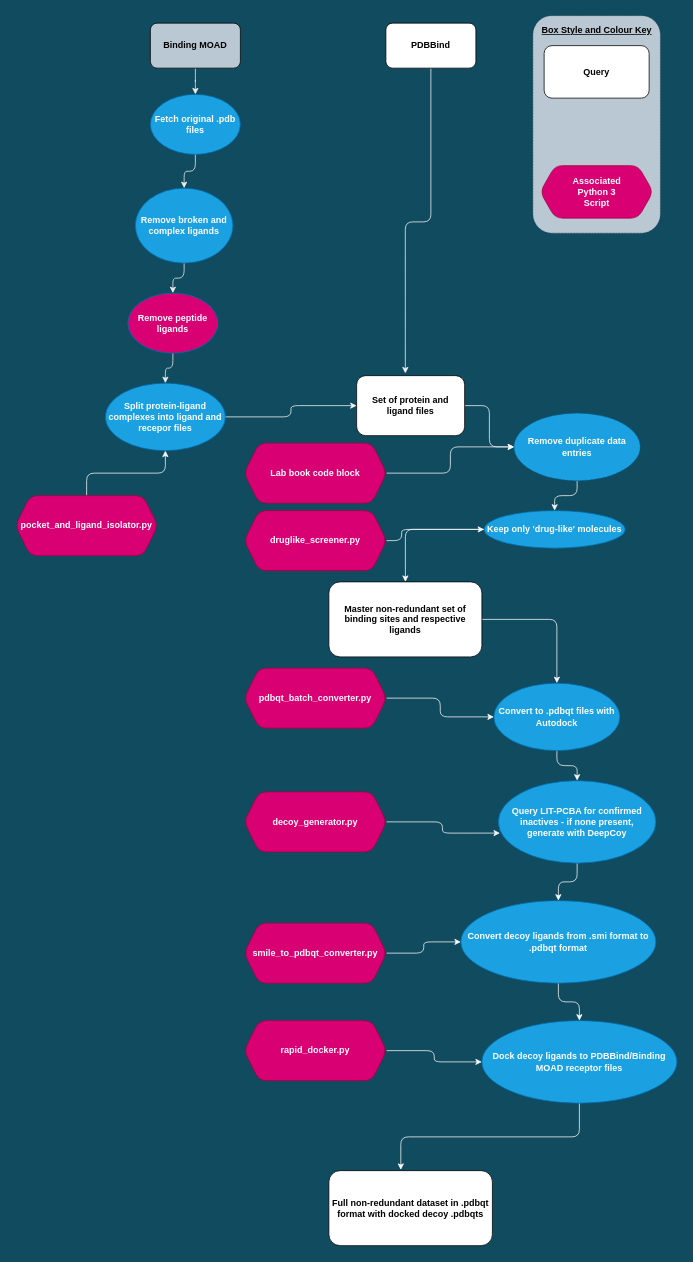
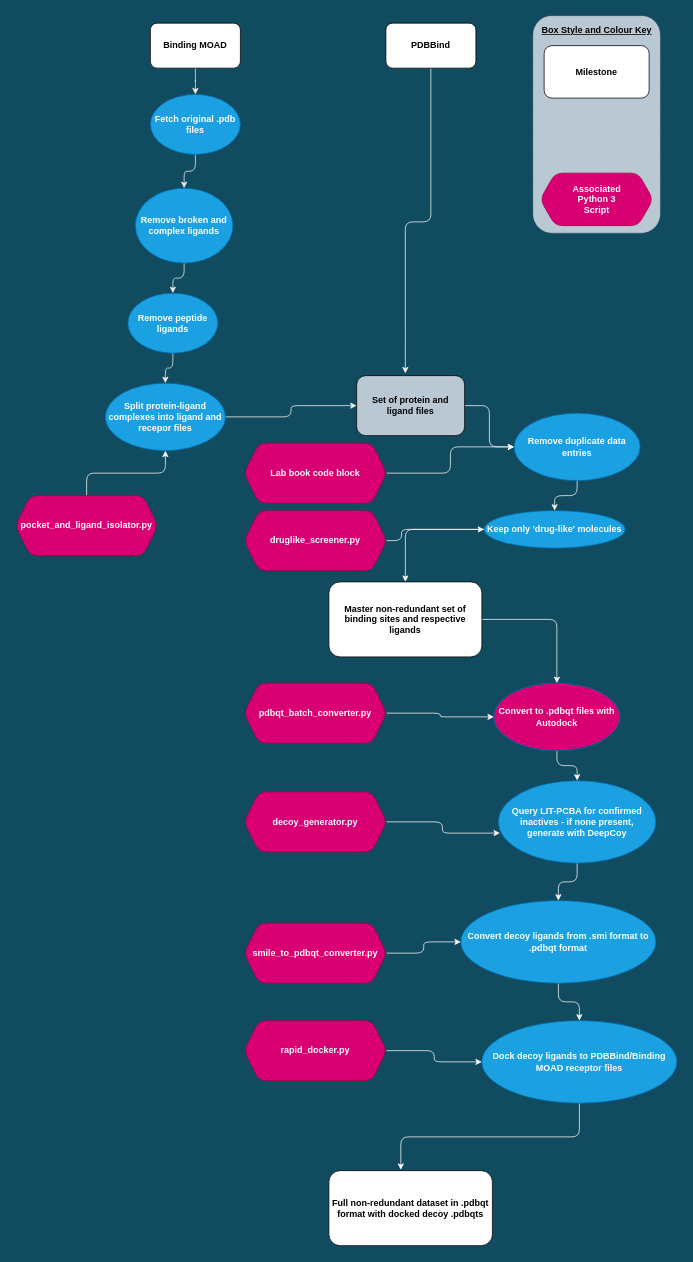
(195, 45) -> (195, 45)
(597, 72) -> (597, 72)
(597, 192) -> (597, 199)
(173, 323) -> (173, 323)
(411, 405) -> (411, 405)
(577, 447) -> (577, 447)
(315, 698) -> (315, 713)
(557, 717) -> (557, 717)
